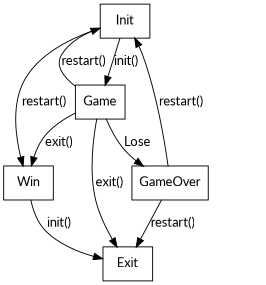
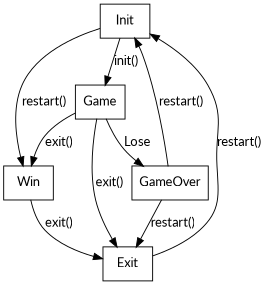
(62, 54) -> (217, 152)
(59, 223) -> (59, 223)
